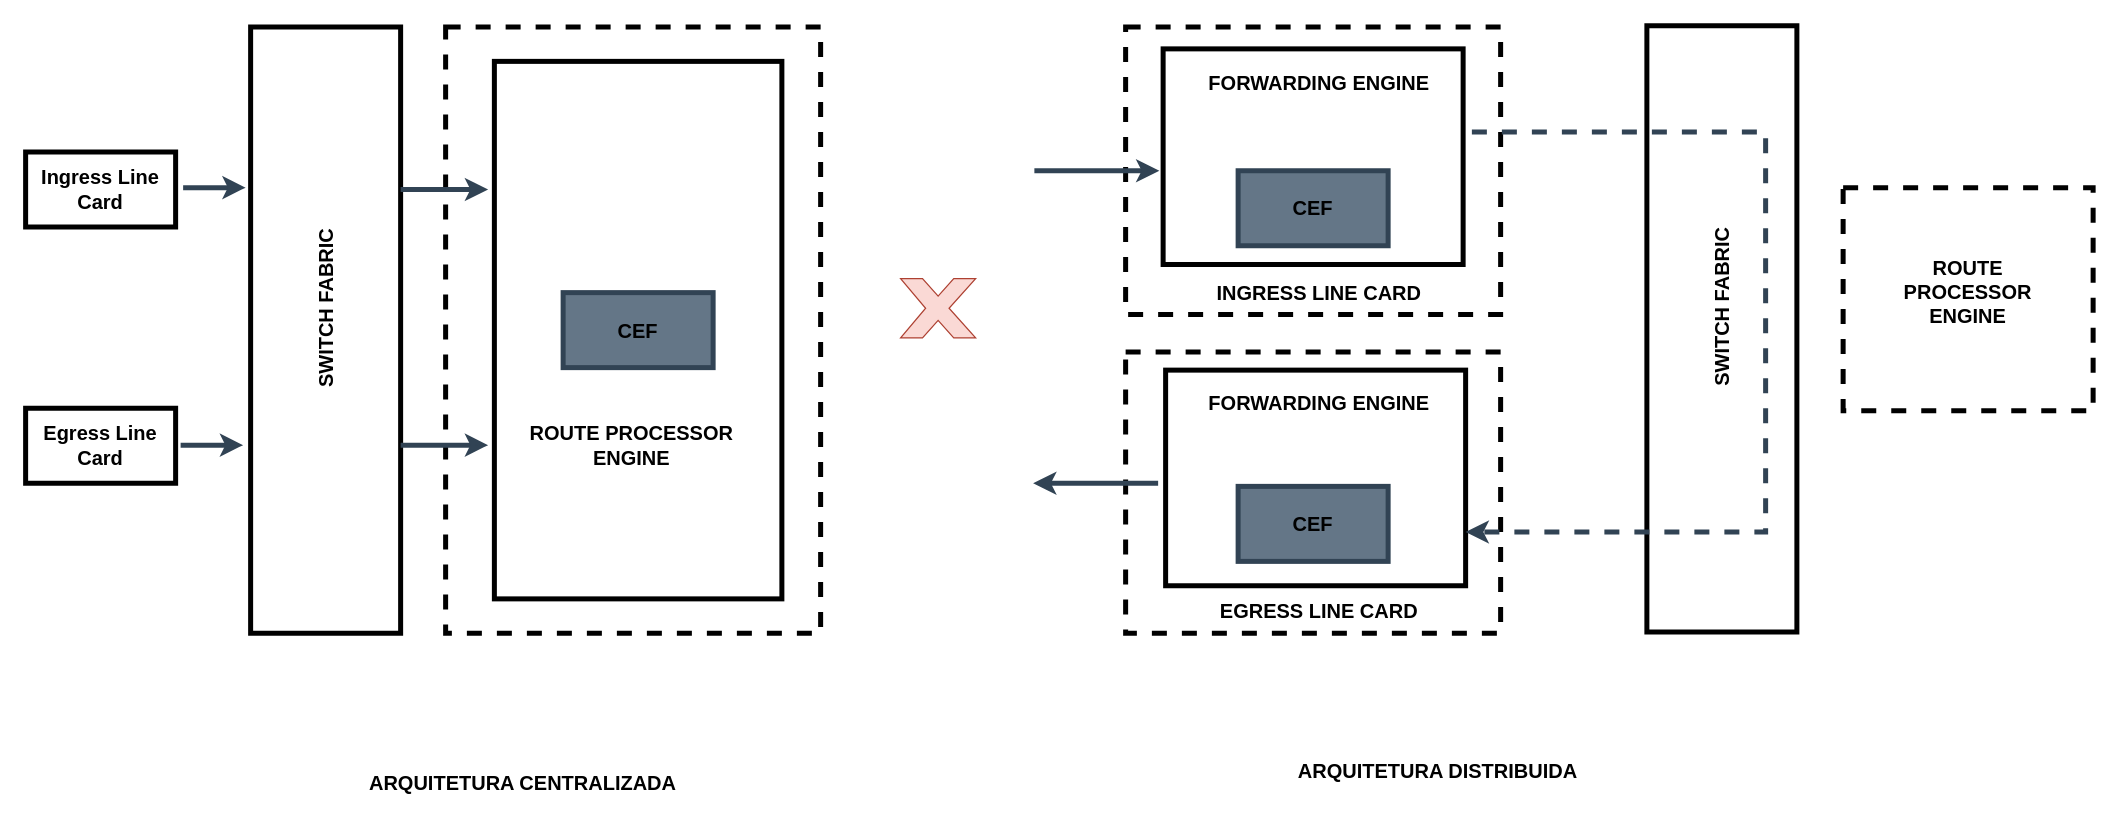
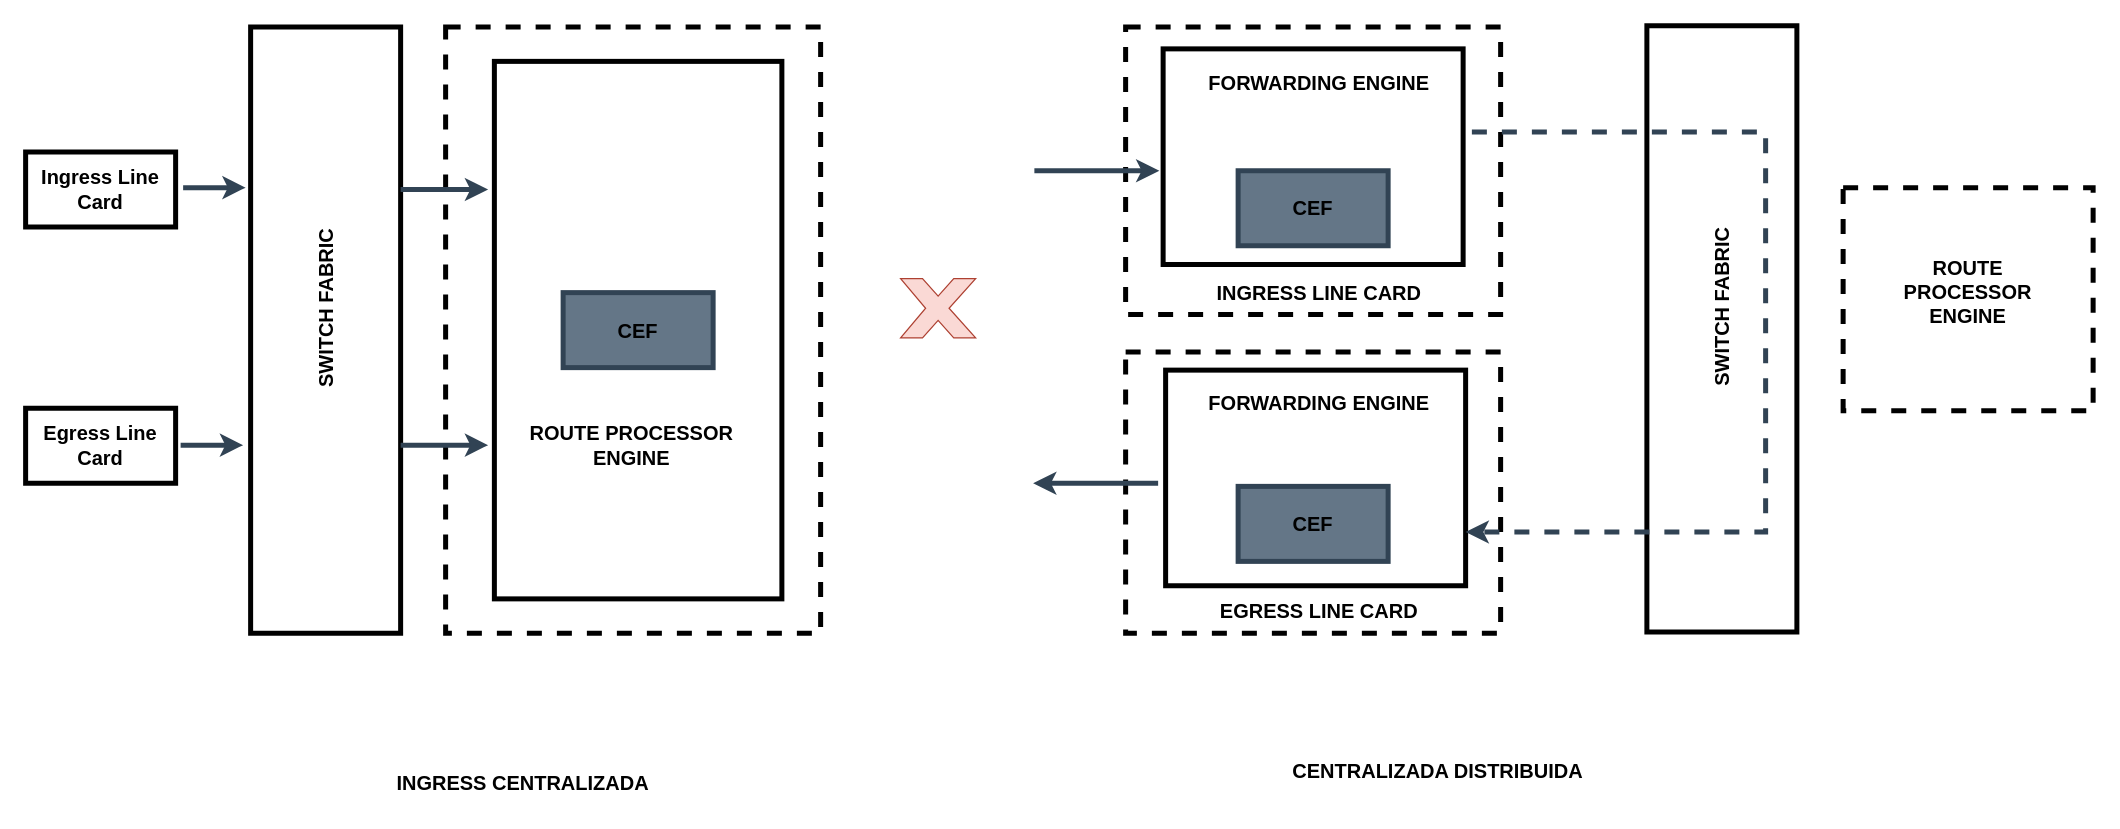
(1438, 771) -> (1438, 771)
(523, 783) -> (523, 783)
